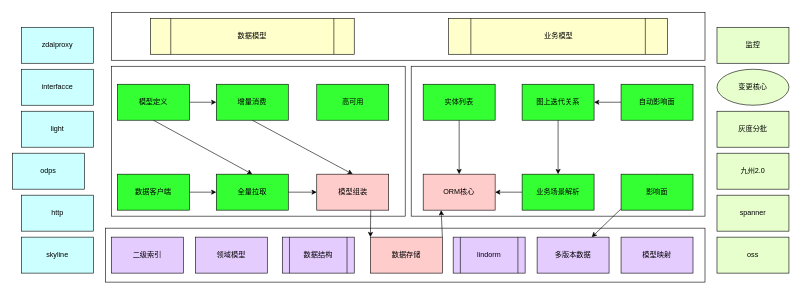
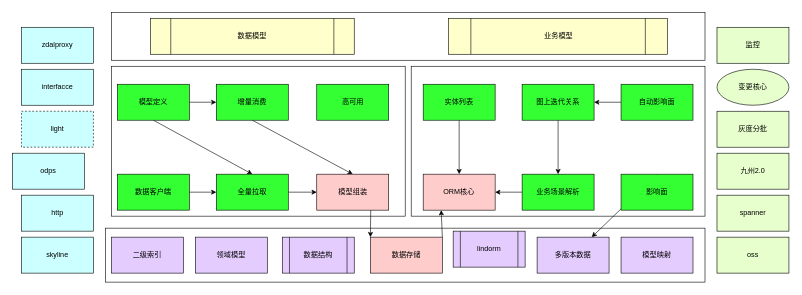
(57, 129) -> (57, 129)
(489, 255) -> (489, 249)
